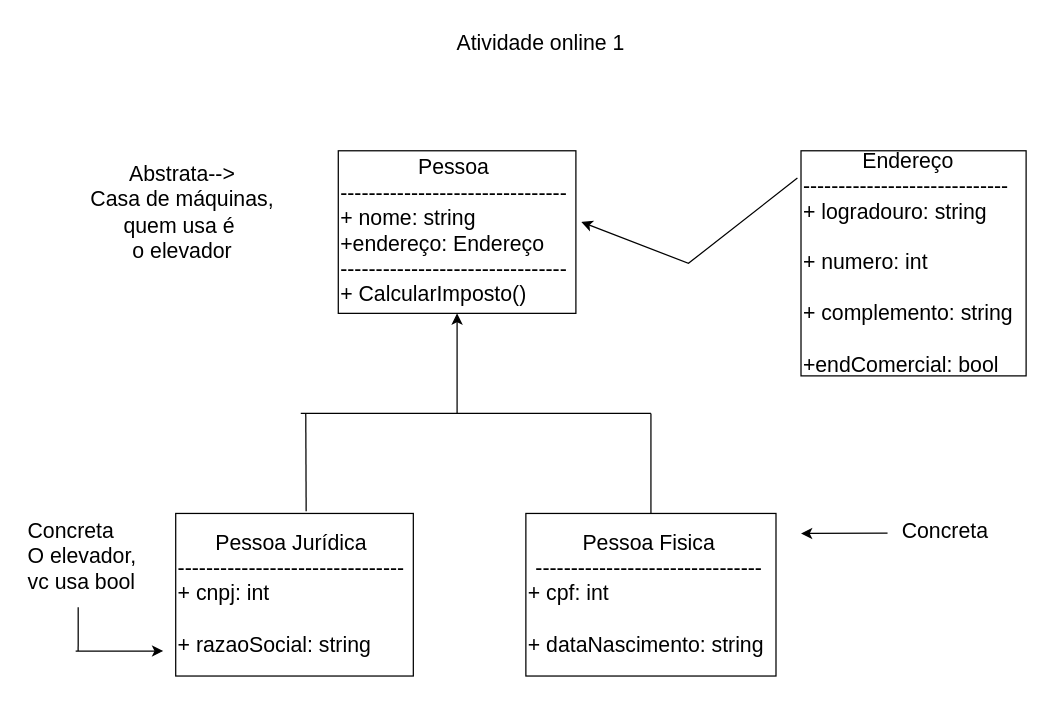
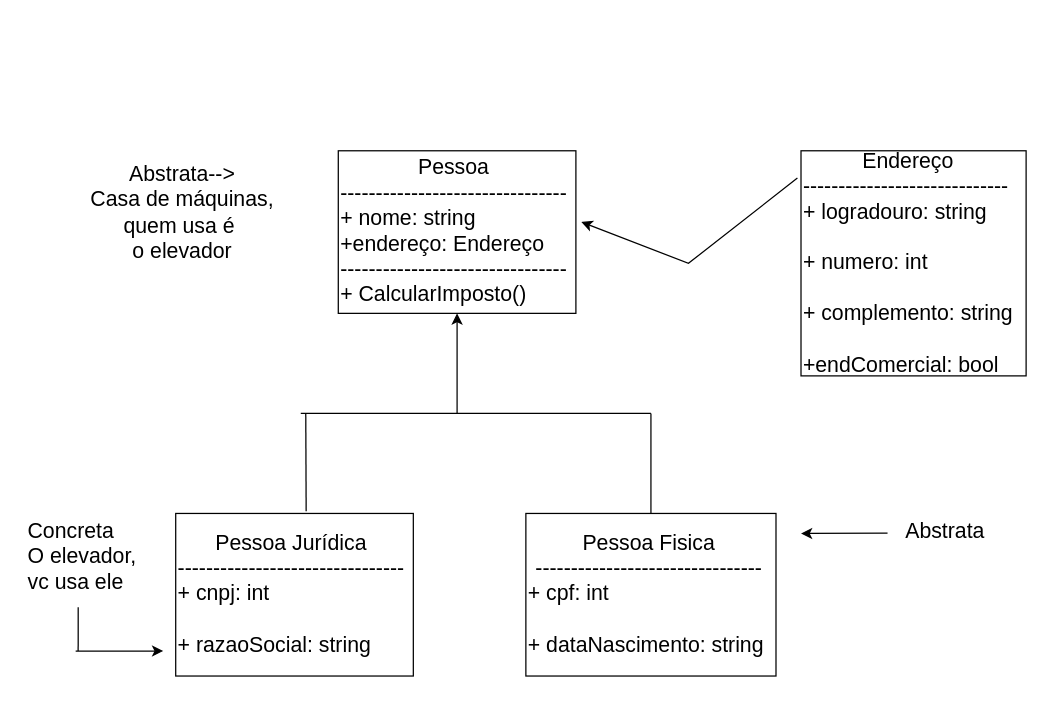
(543, 44) -> none
(945, 532) -> (945, 532)
(85, 557) -> (85, 557)
